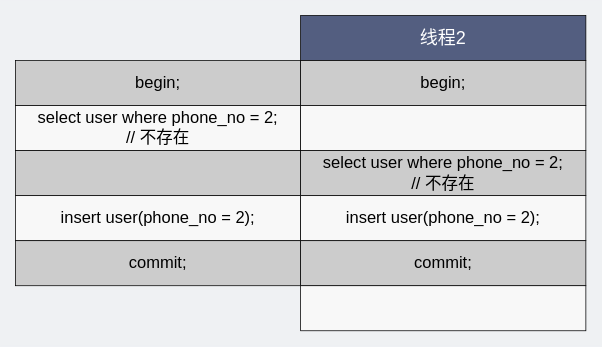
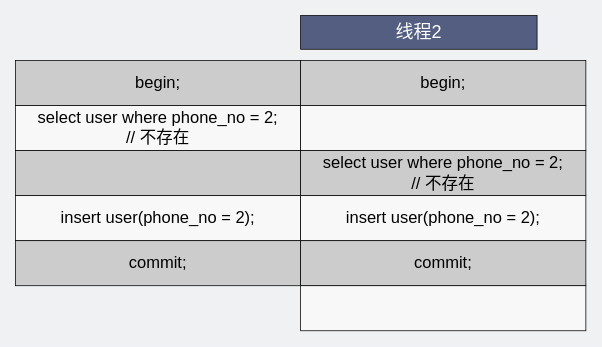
(443, 38) -> (419, 32)
